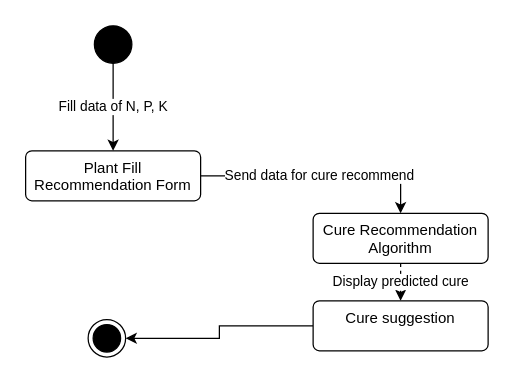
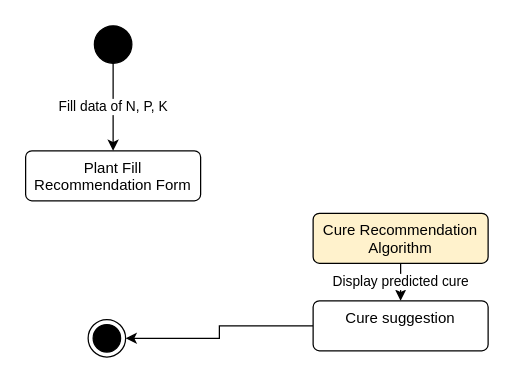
(315, 176) -> none
(401, 238) -> (401, 238)
(401, 268) -> (401, 268)
